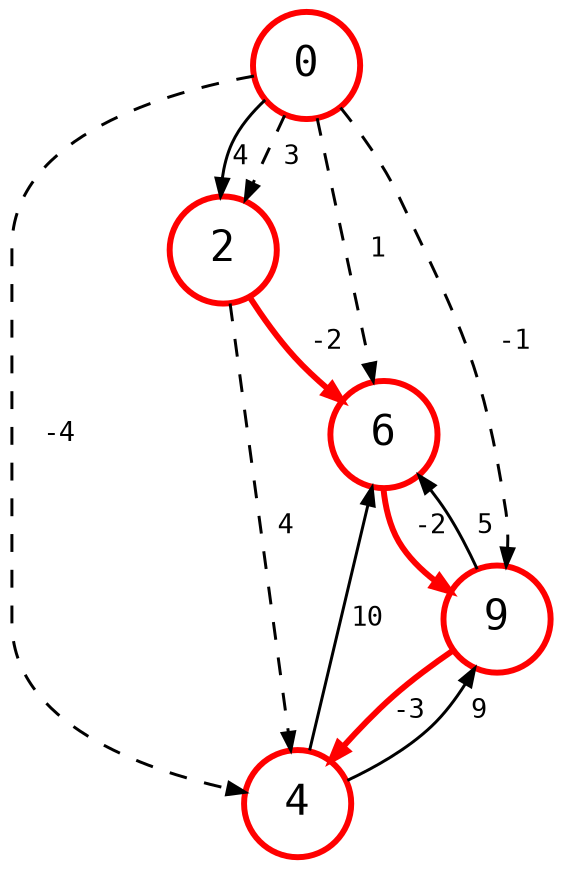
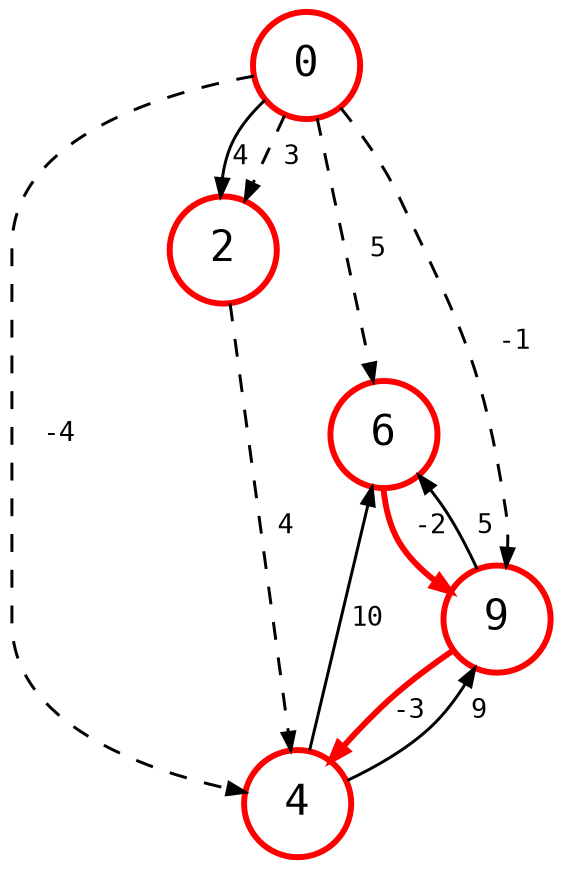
(371, 250) -> (371, 250)
(285, 346) -> none
